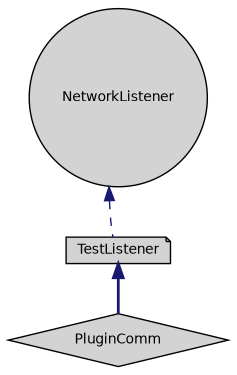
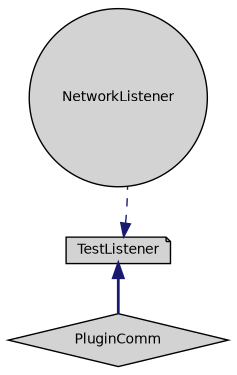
(111, 219) -> (127, 205)
